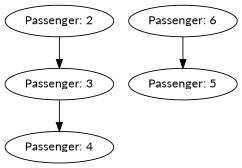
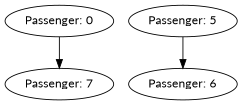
(59, 21) -> (59, 21)
(183, 48) -> (183, 48)
(59, 84) -> (59, 84)
(59, 147) -> none
